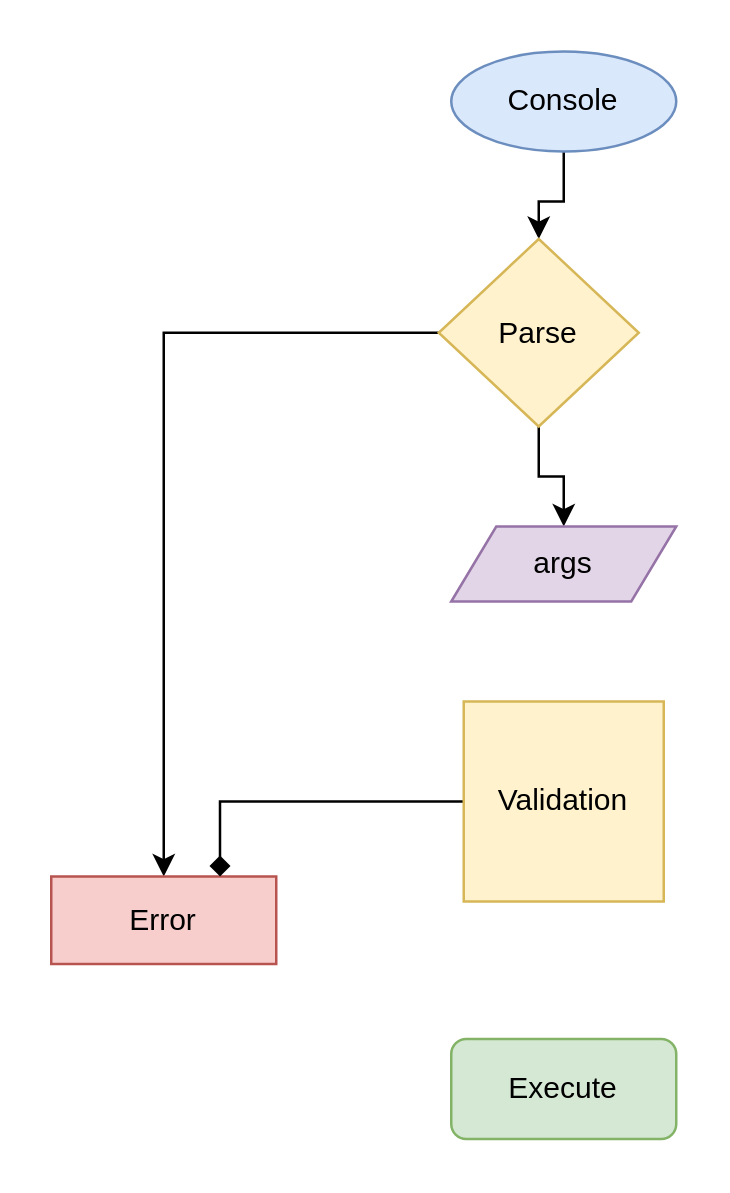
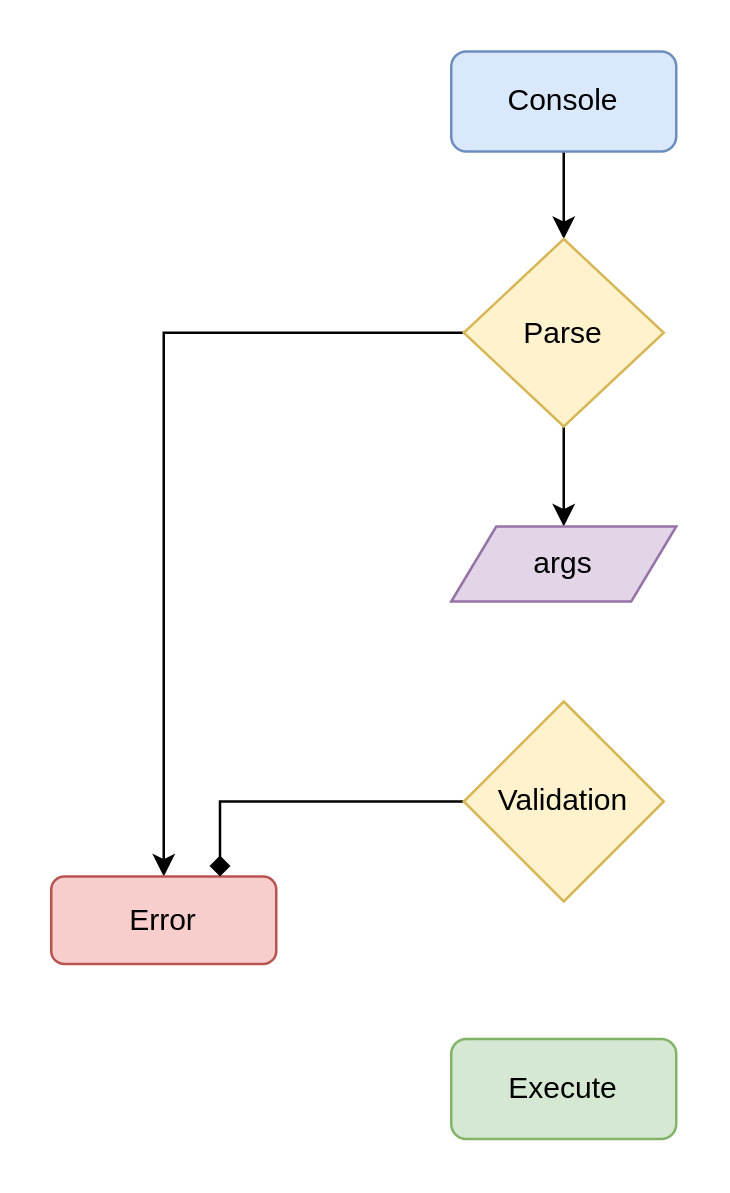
(564, 101) -> (564, 101)
(539, 333) -> (564, 333)
(564, 801) -> (564, 801)
(164, 920) -> (164, 920)
